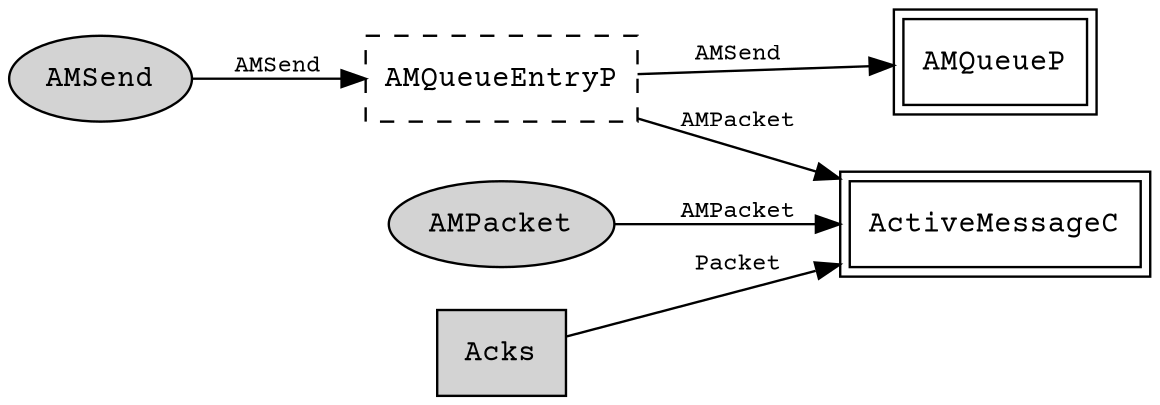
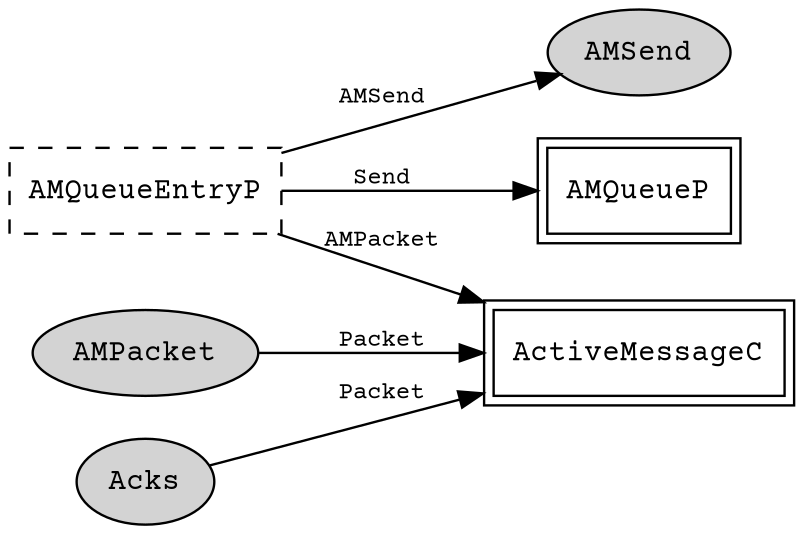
(739, 54) -> (383, 178)
(267, 79) -> (409, 117)
(739, 211) -> (383, 340)
(502, 353) -> (145, 482)
